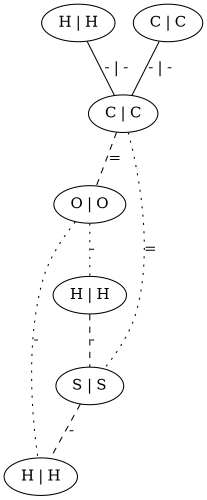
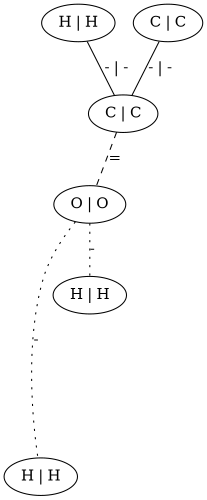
(90, 386) -> none
